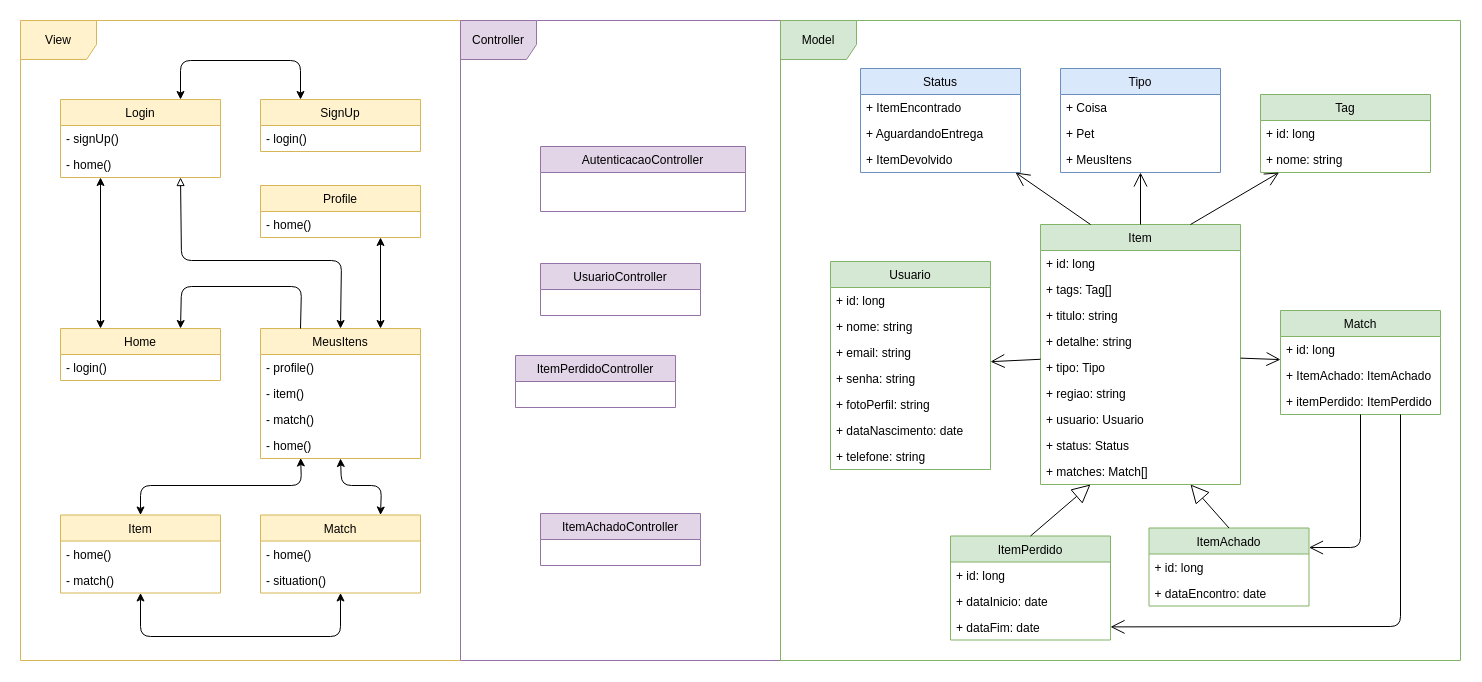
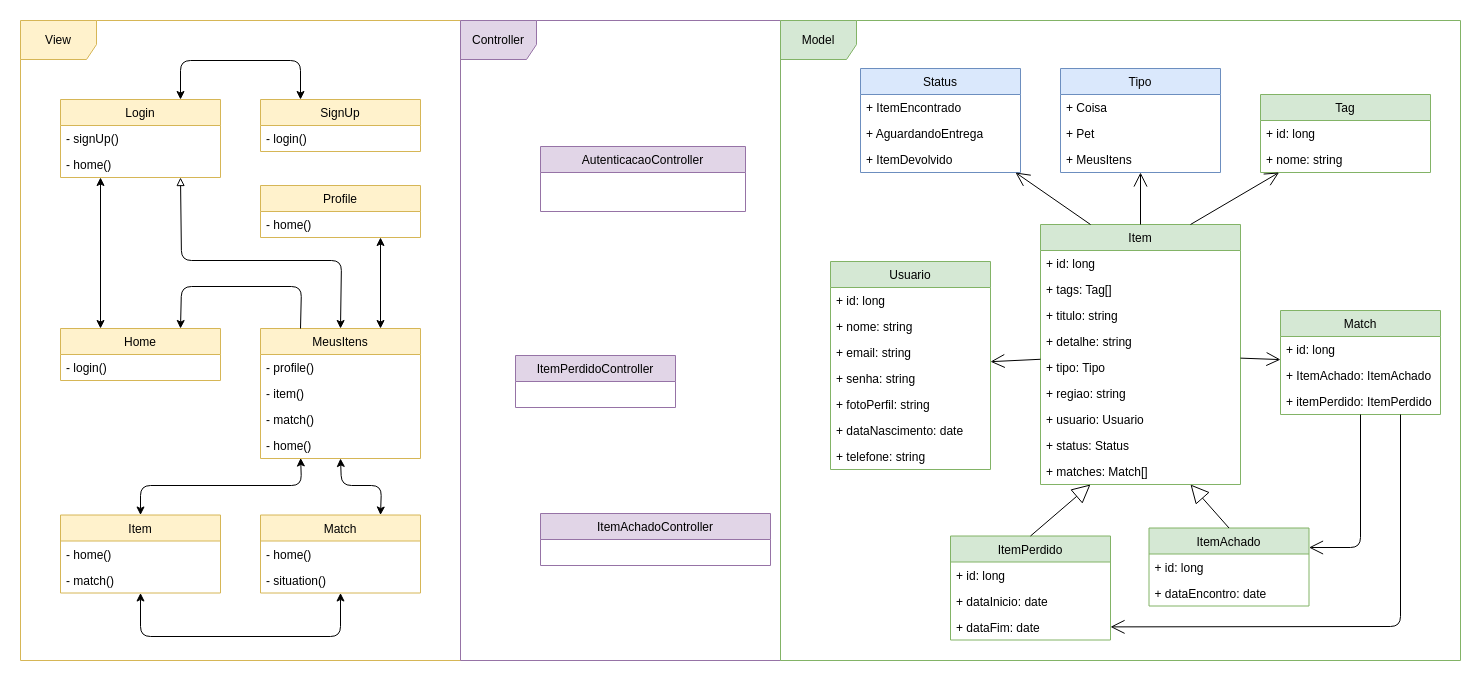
(621, 290) -> none
(621, 540) -> (656, 540)
